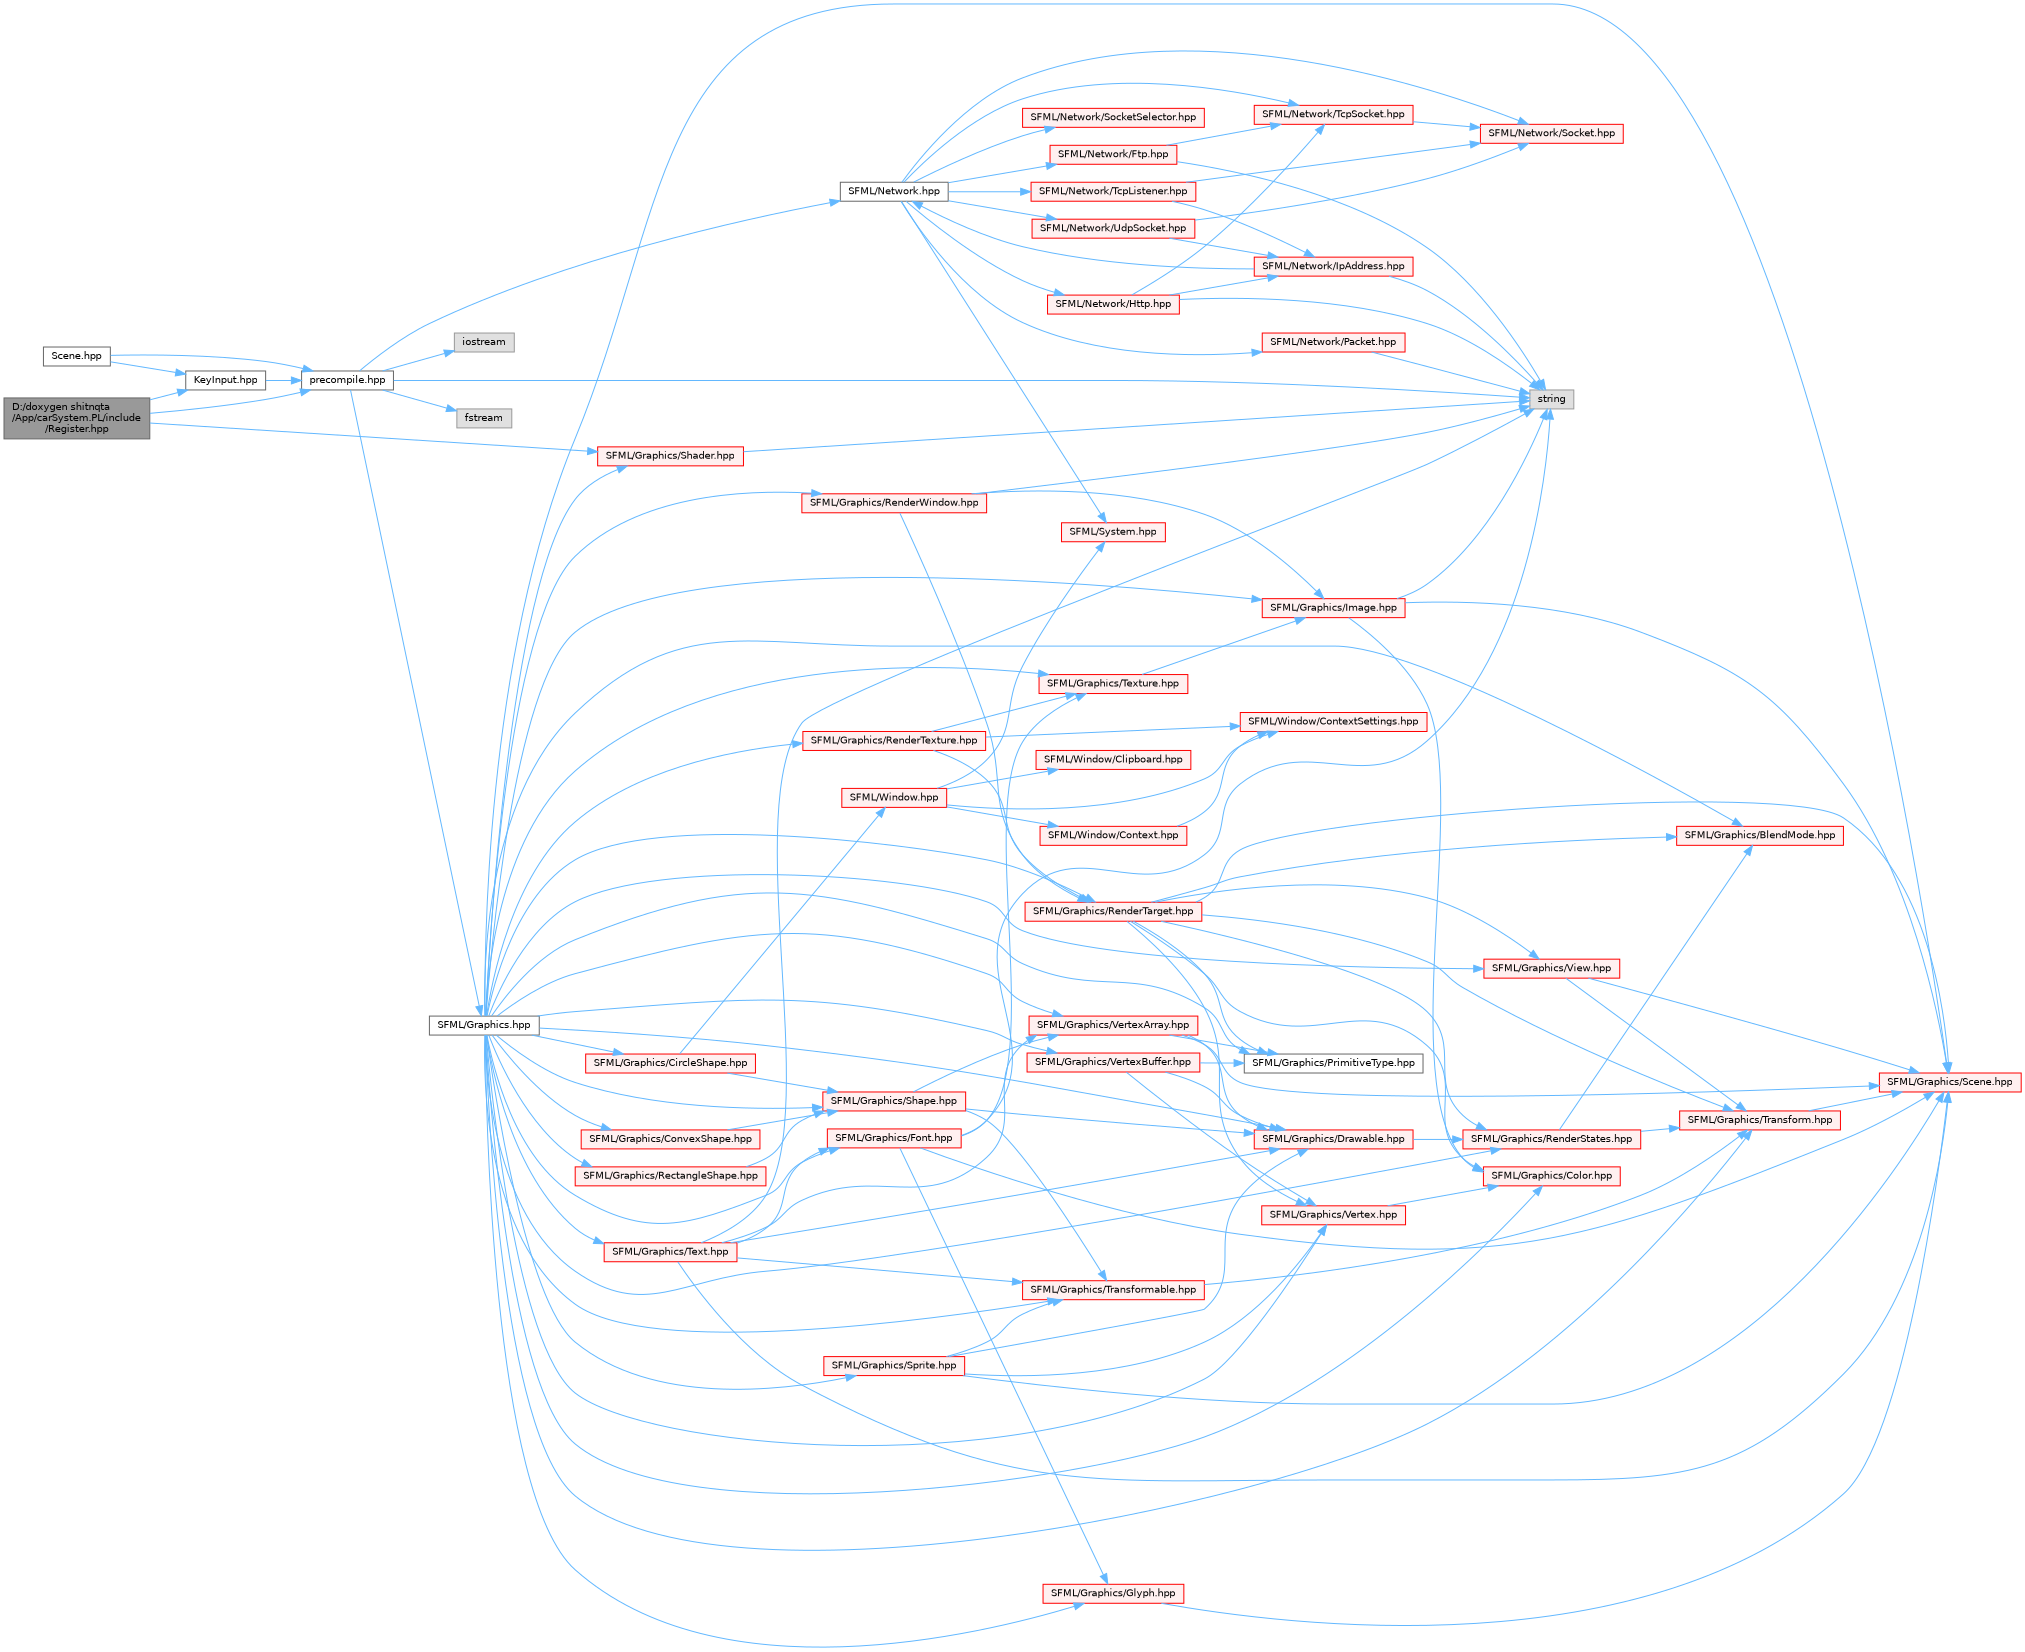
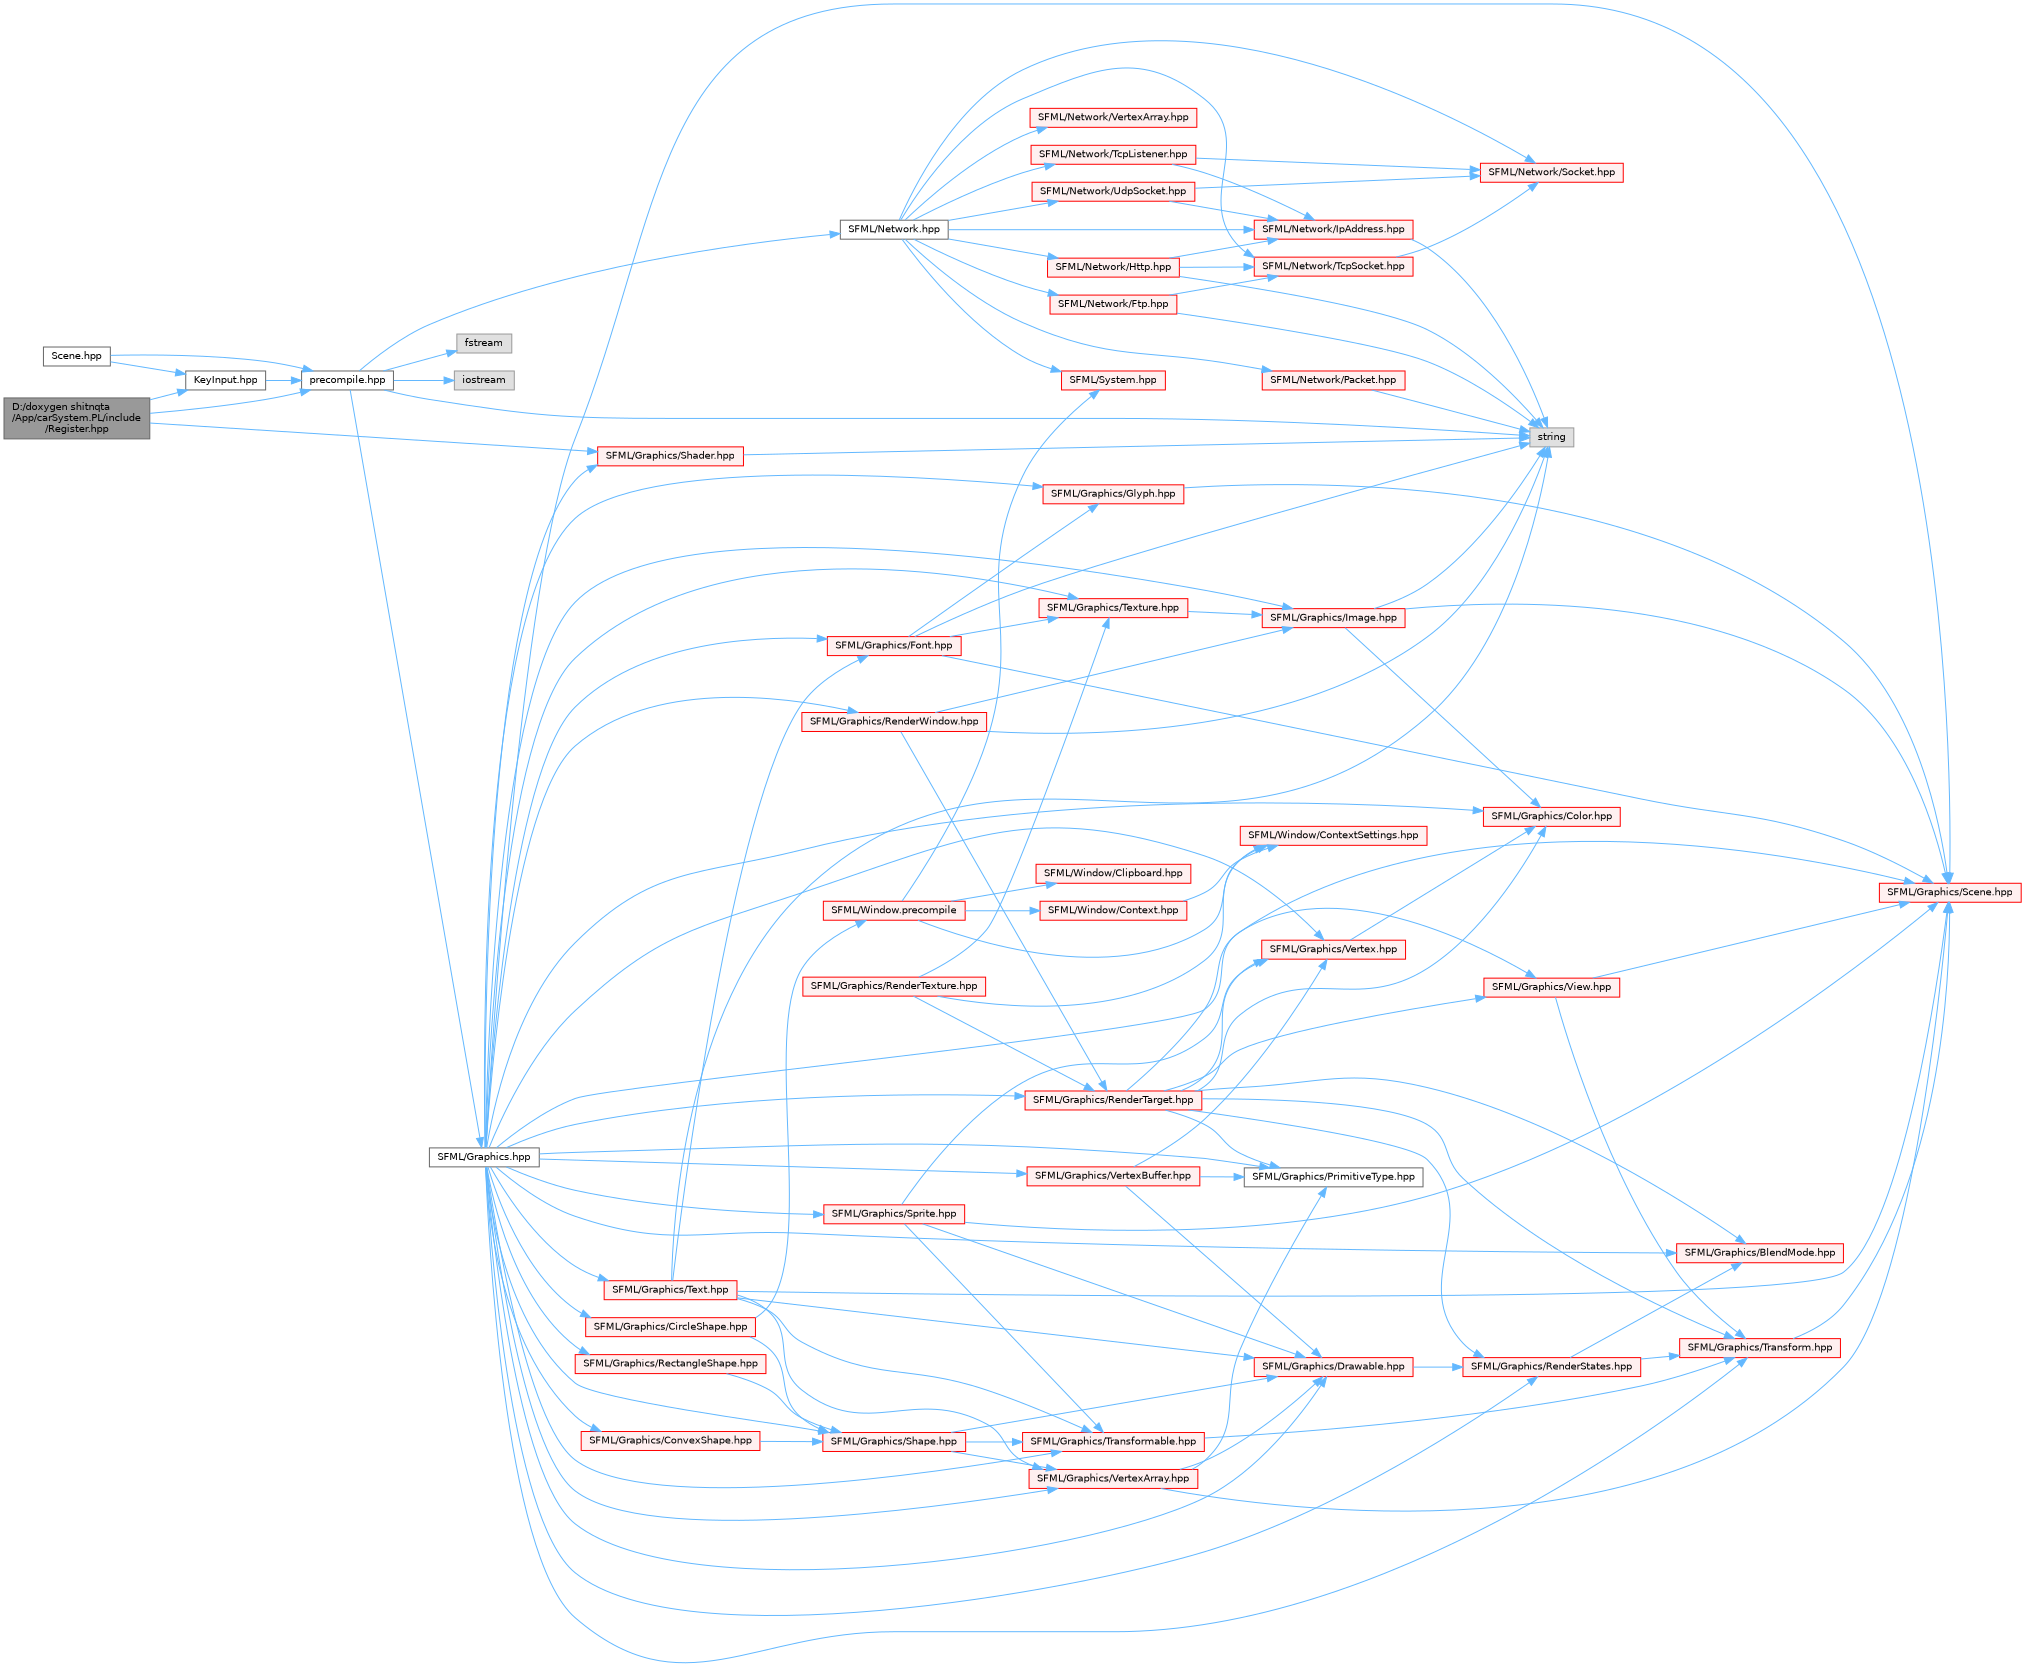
(1113, 118) -> (1113, 118)
(1083, 258) -> (1096, 230)
(894, 798) -> (894, 911)
(582, 817) -> none
